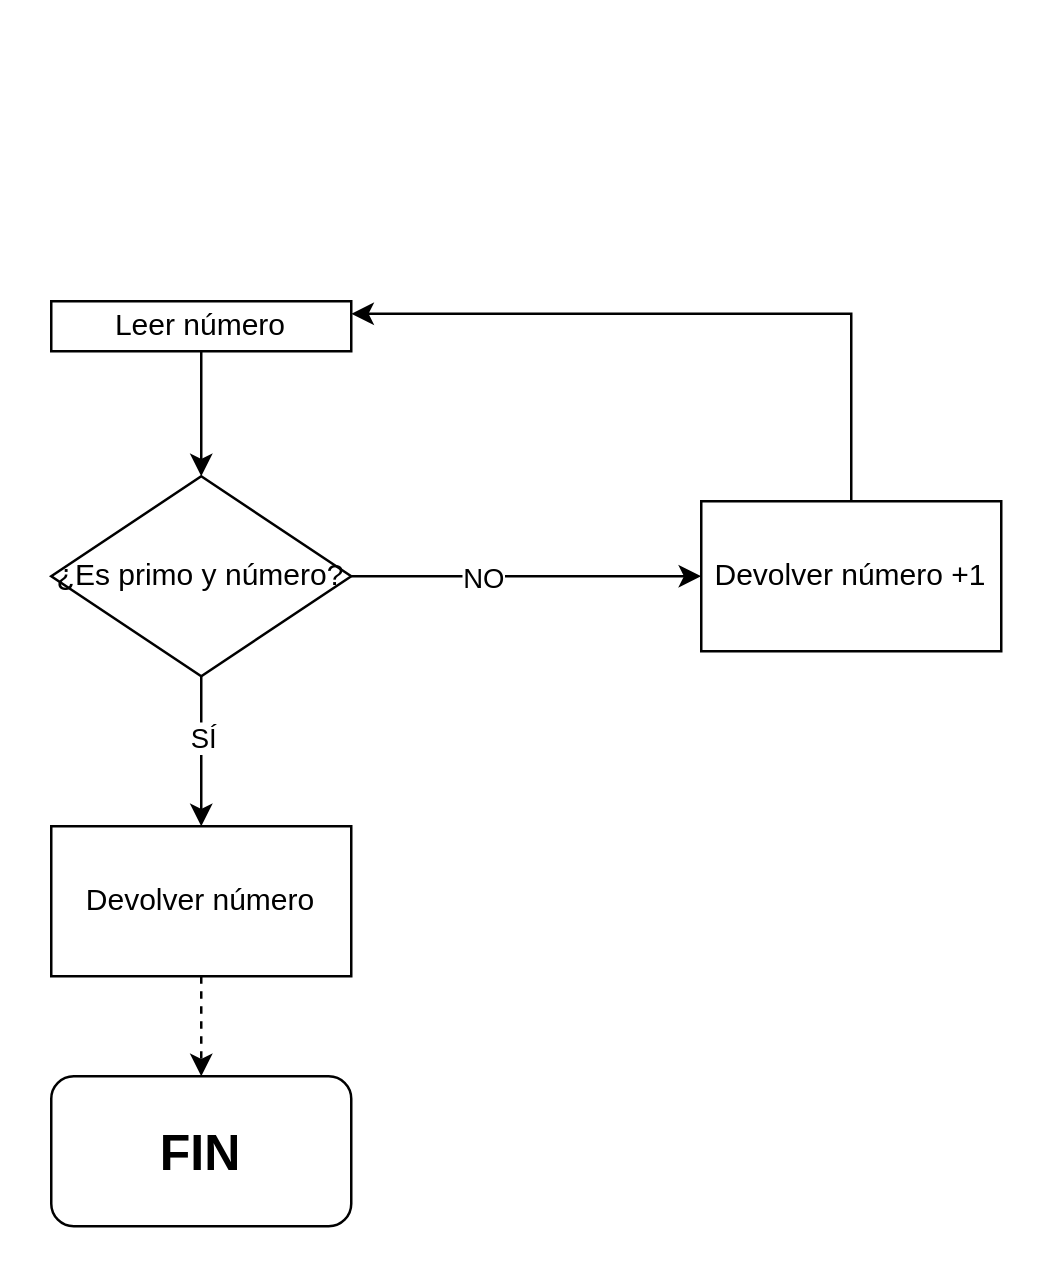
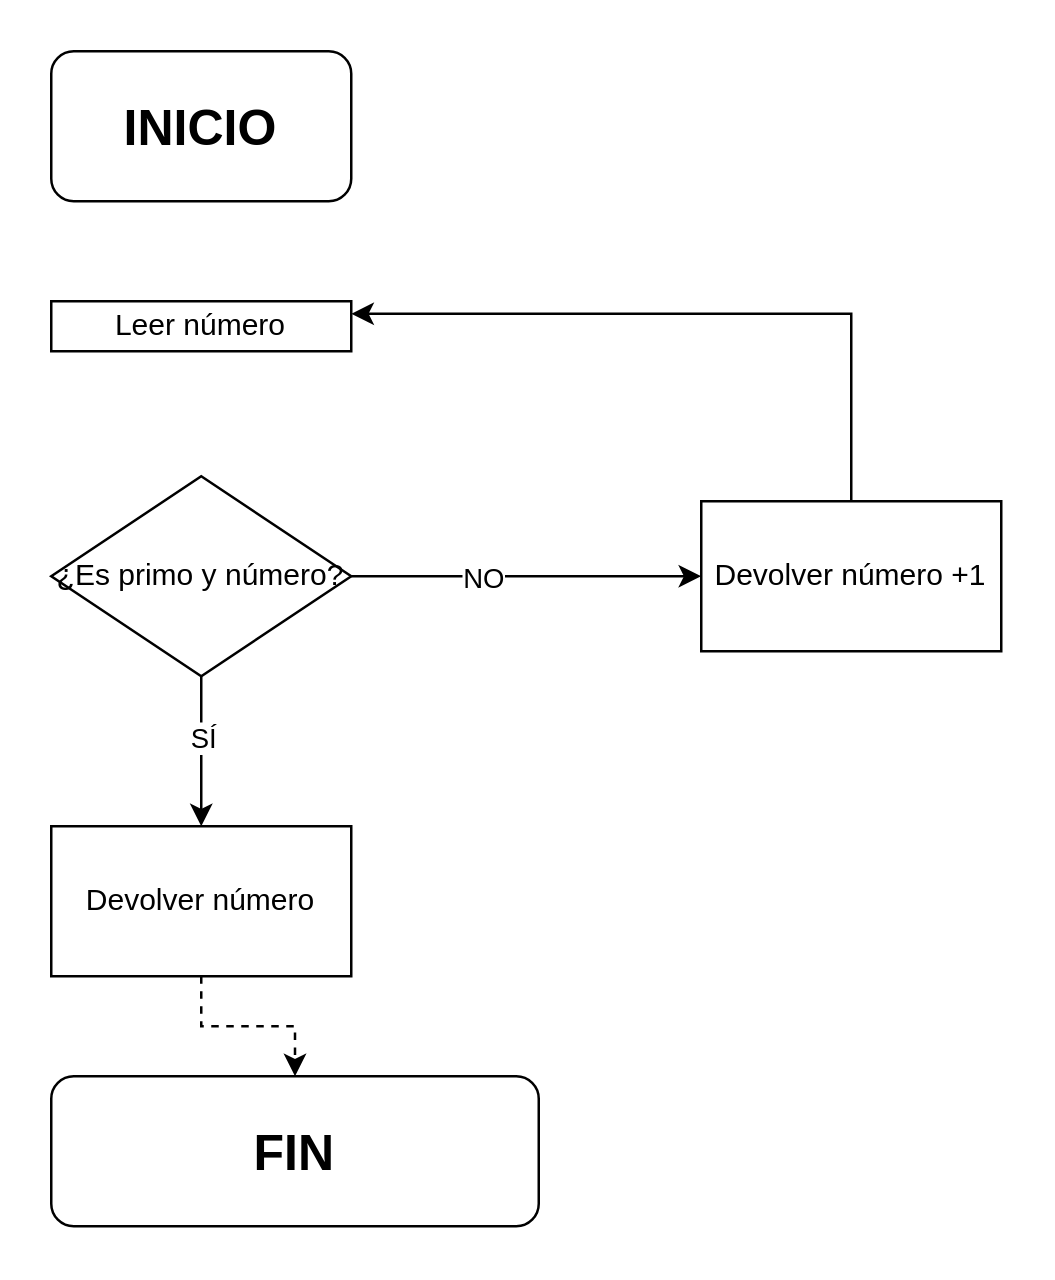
none -> (201, 126)
(201, 405) -> none
(201, 1151) -> (295, 1151)
